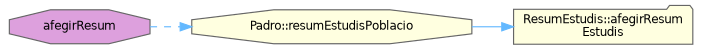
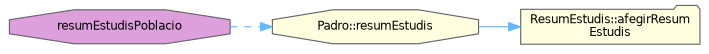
(80, 27) -> (120, 27)
(332, 27) -> (375, 27)
